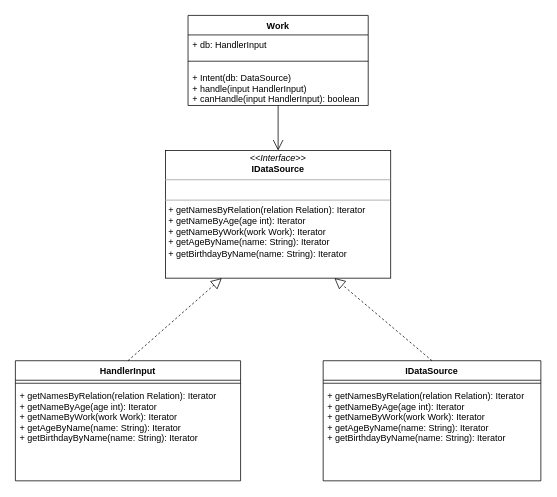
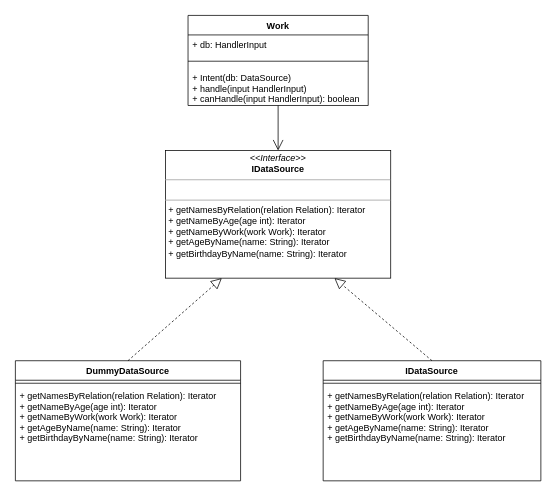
(128, 371) -> (128, 371)
